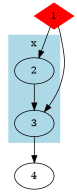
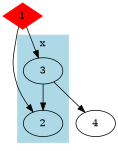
(34, 94) -> (43, 94)
